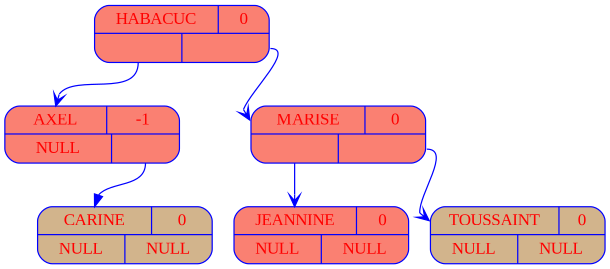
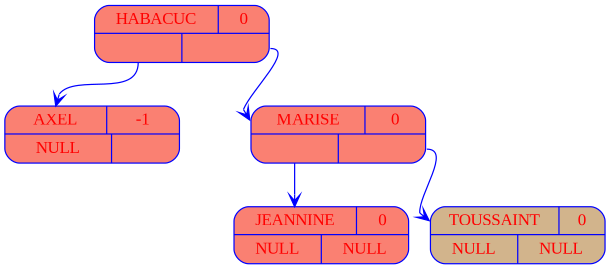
(125, 235) -> none
